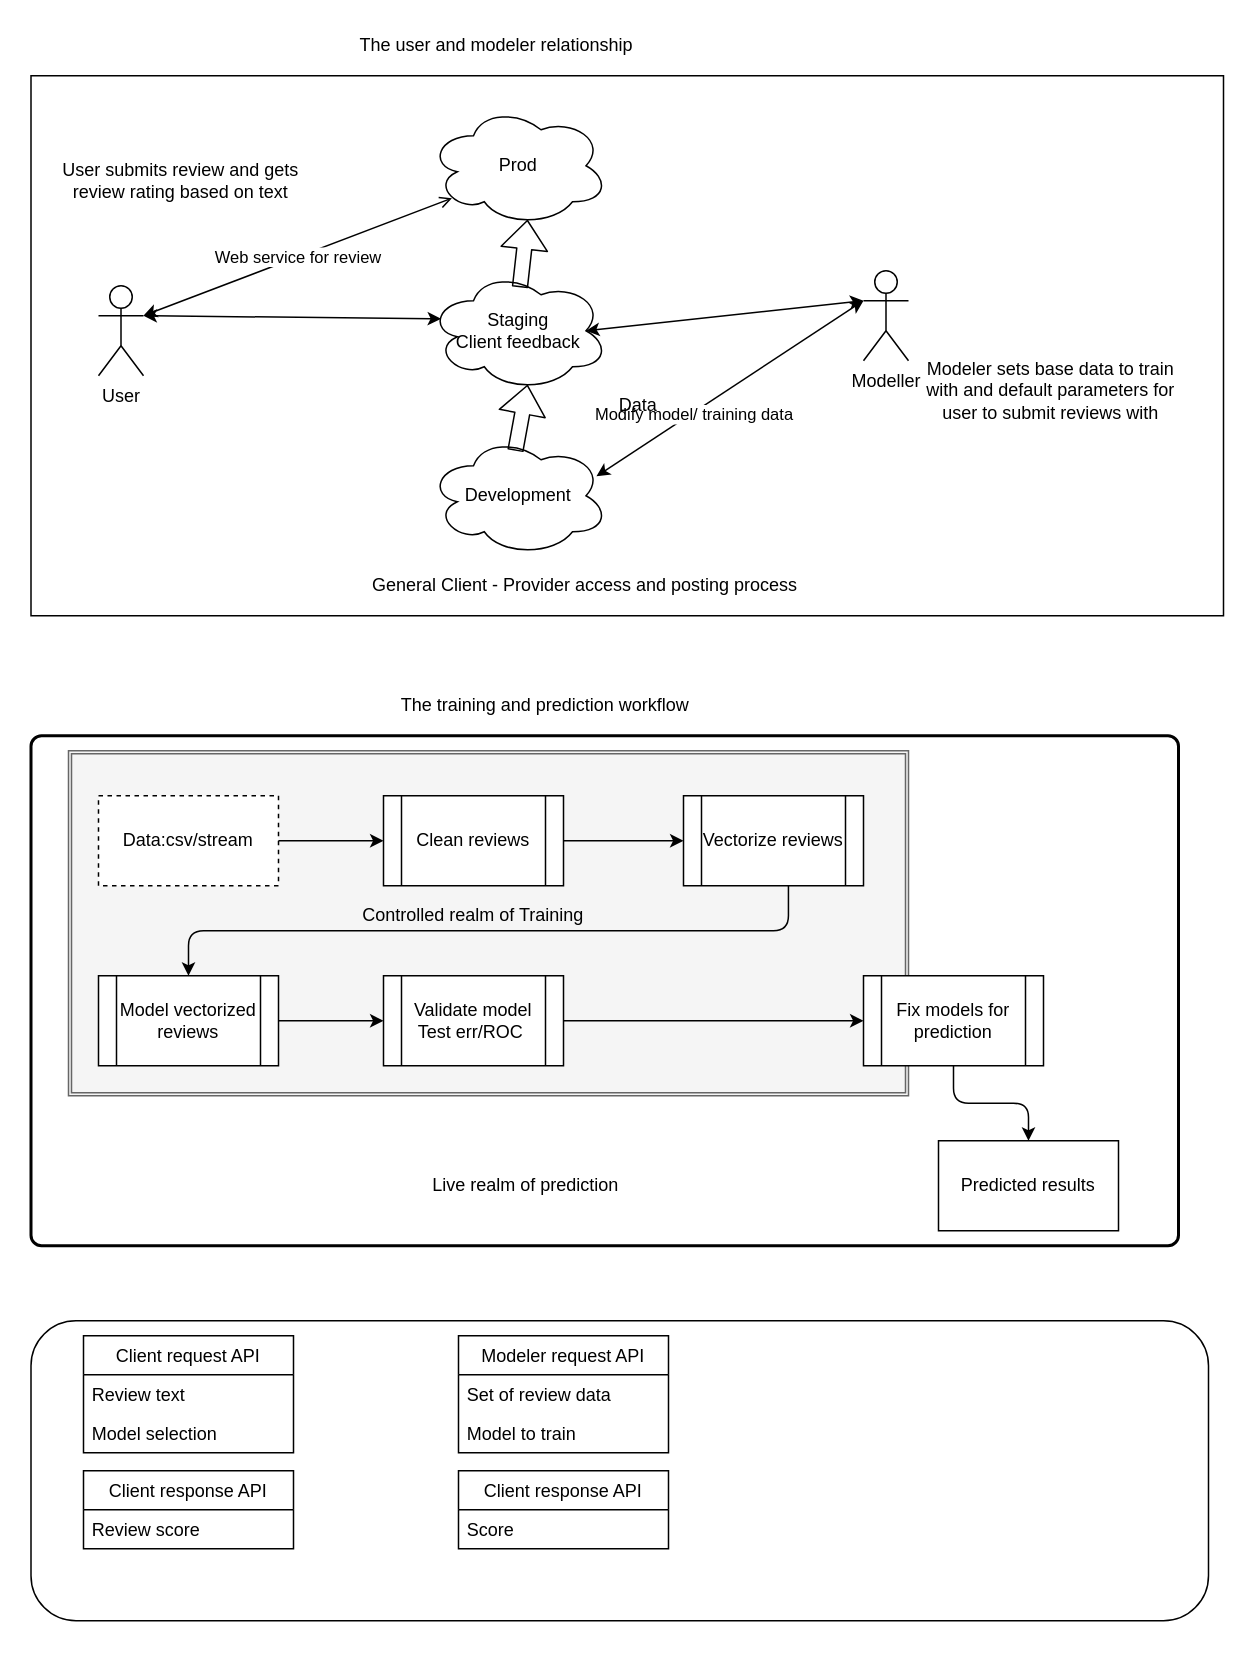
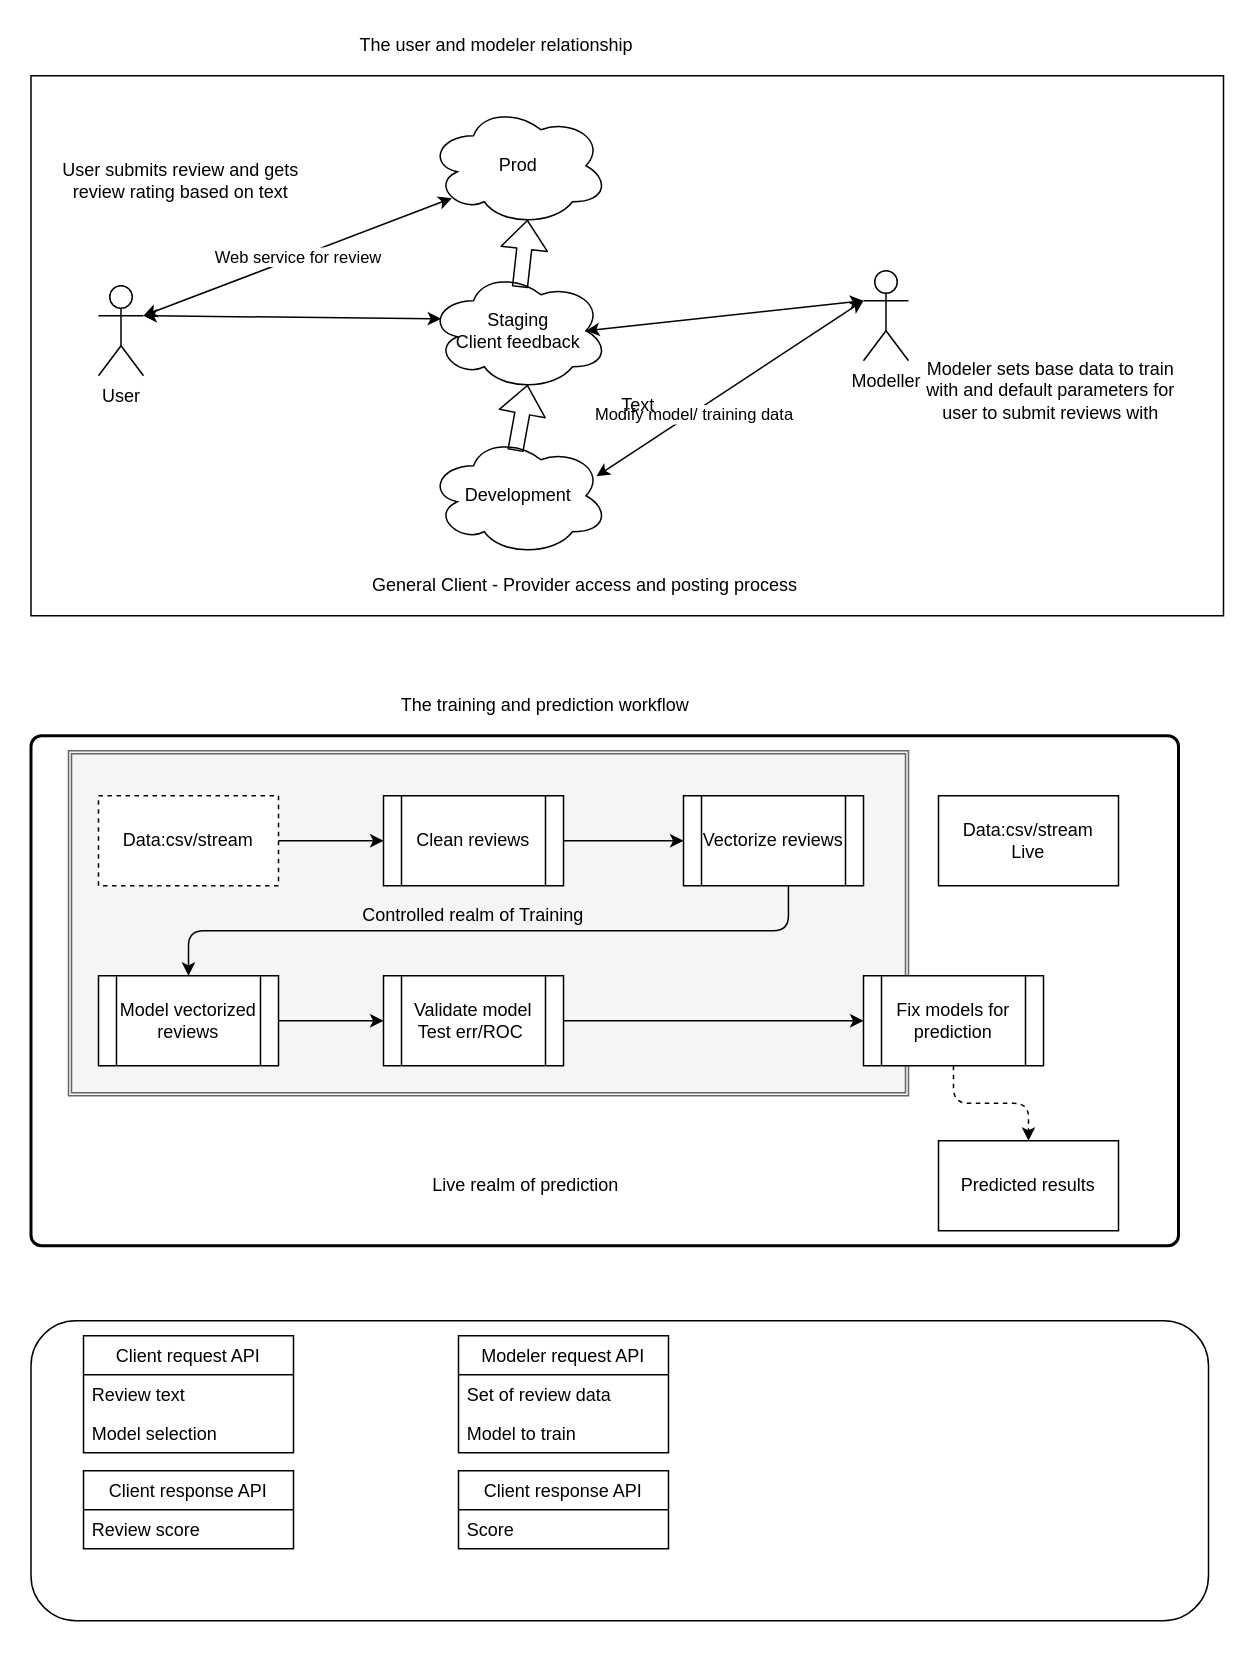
(444, 201) -> (441, 202)
(638, 406) -> (638, 406)
none -> (1028, 841)
(986, 1103) -> (986, 1103)
